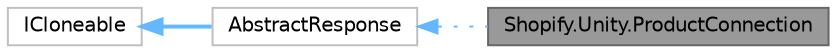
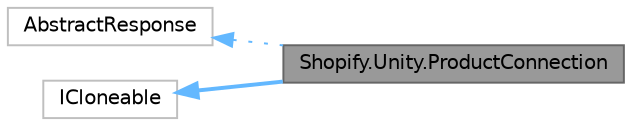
(187, 27) -> (240, 86)
